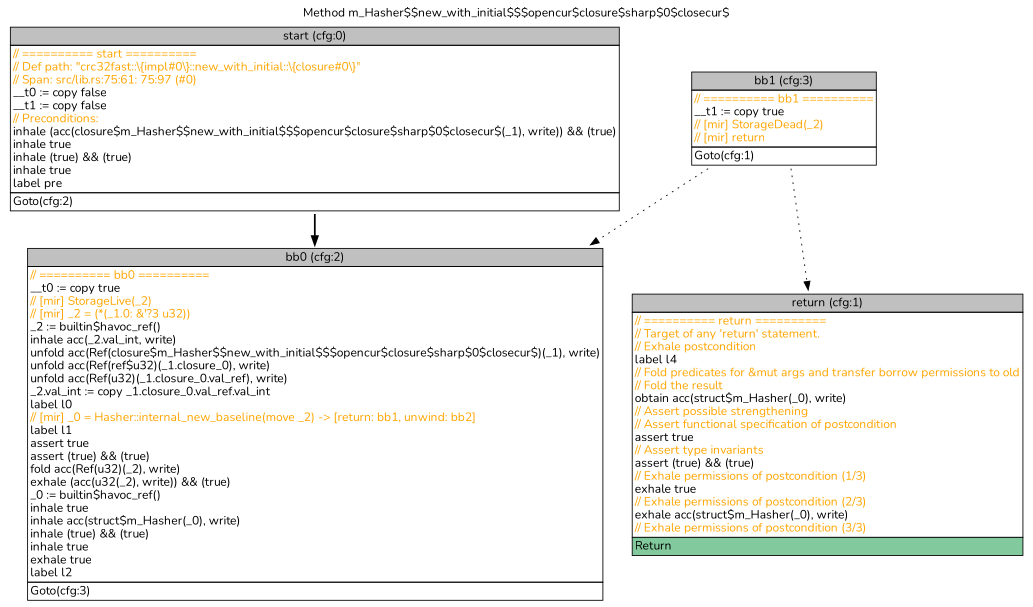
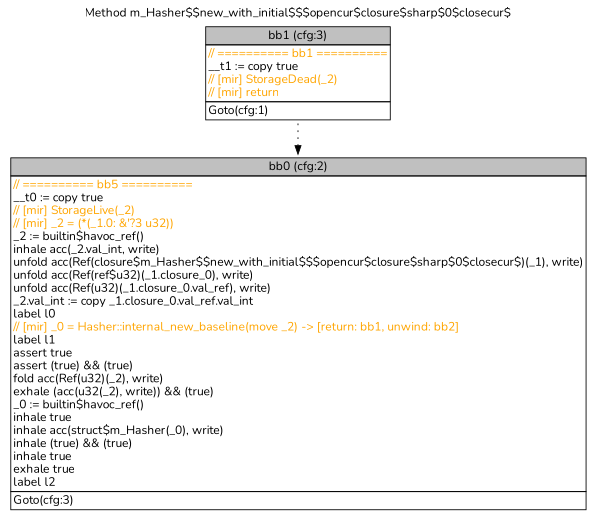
(315, 119) -> none
(120, 275) -> (103, 185)
(827, 424) -> none
